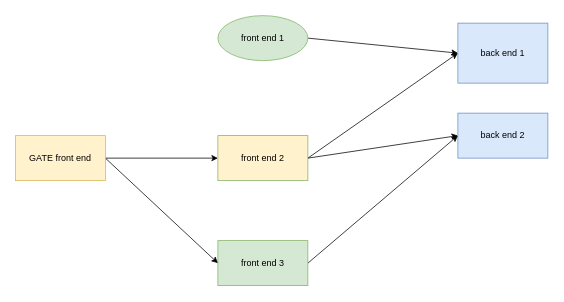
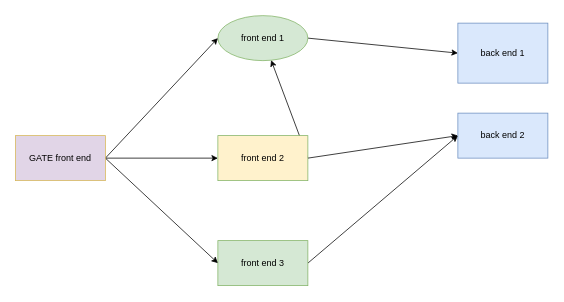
none -> (161, 99)
(381, 107) -> (286, 100)
(60, 158) -> (60, 158)
